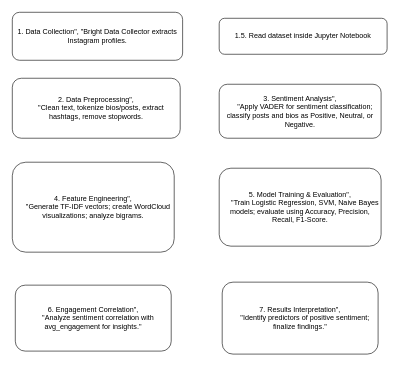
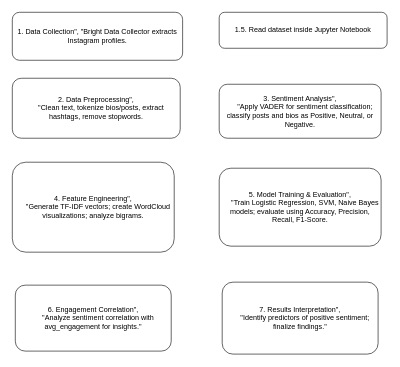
(303, 36) -> (303, 30)
